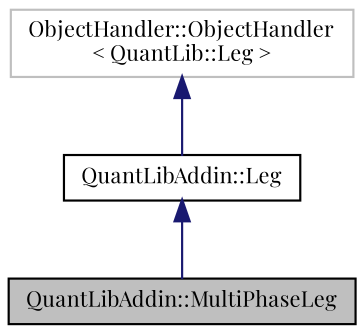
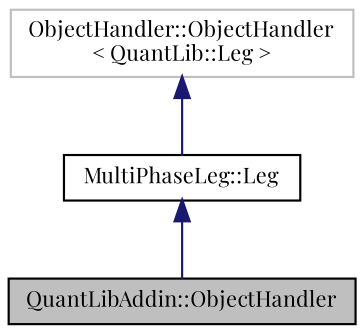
(182, 178) -> (182, 178)
(182, 301) -> (182, 301)
